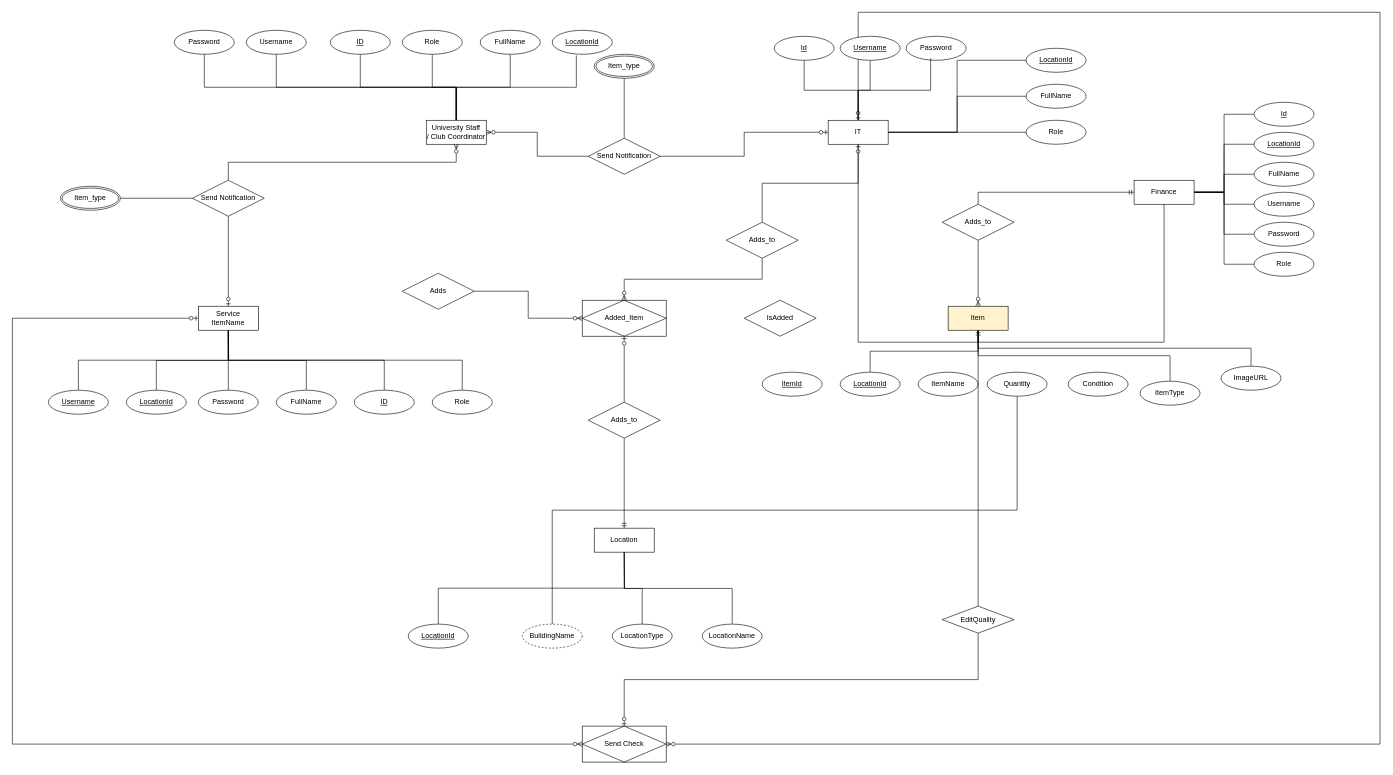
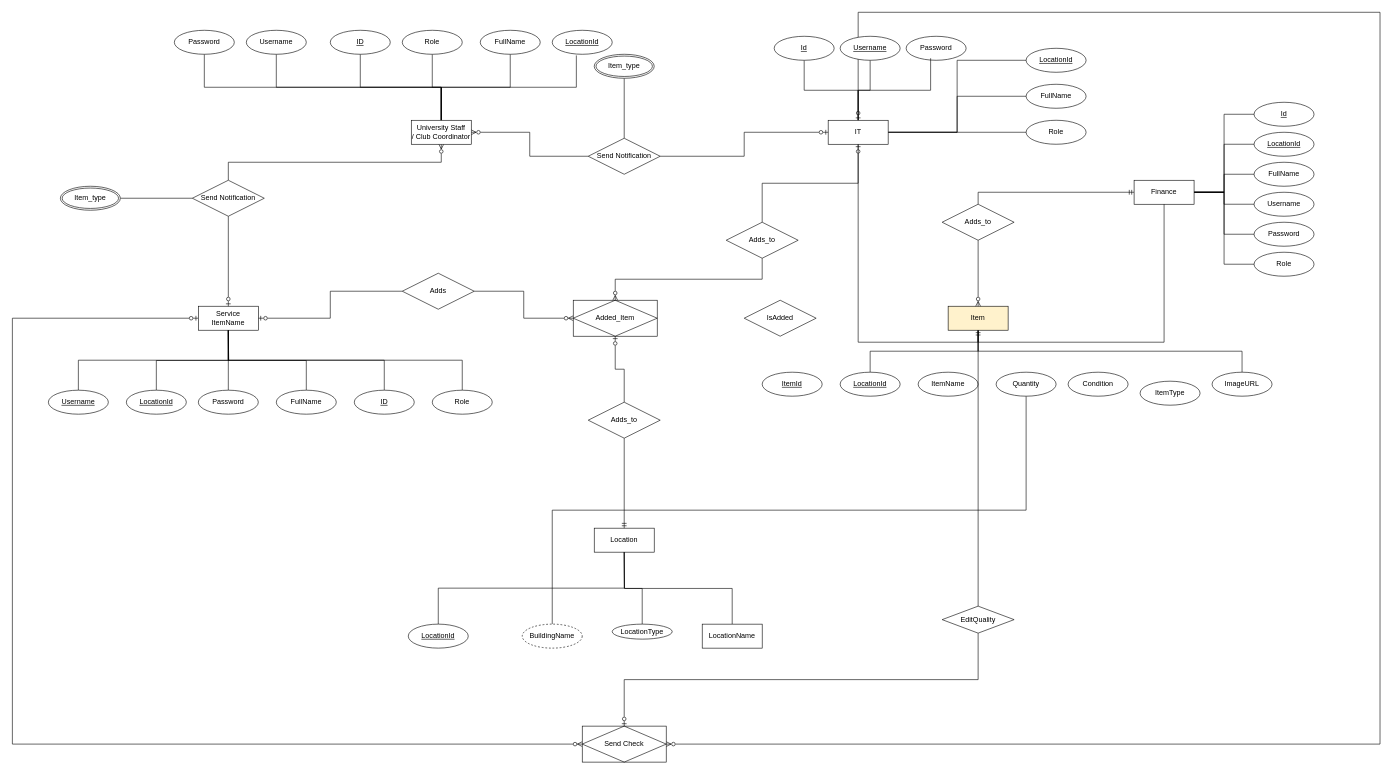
(456, 132) -> (441, 132)
none -> (330, 300)
(624, 318) -> (615, 318)
(1087, 356) -> none
(1251, 378) -> (1242, 384)
(1017, 384) -> (1026, 384)
(642, 636) -> (642, 632)
(732, 636) -> (732, 636)
